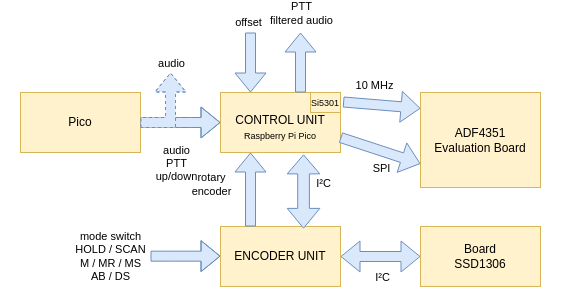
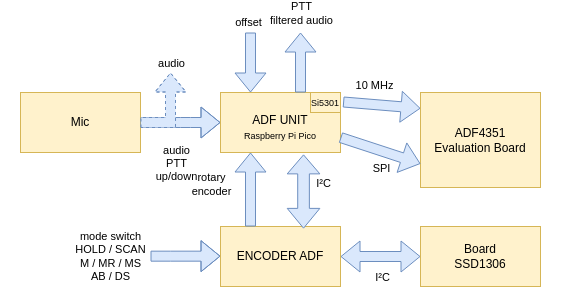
(81, 123) -> (81, 123)
(281, 128) -> (281, 128)
(281, 257) -> (281, 257)
